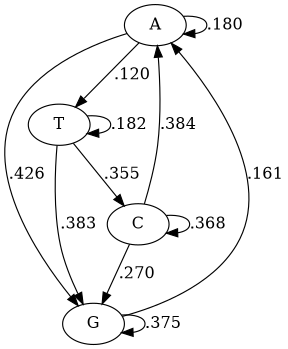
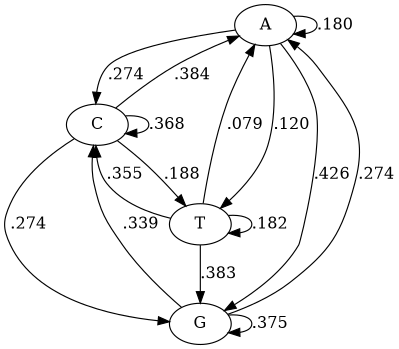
none -> (156, 45)
none -> (219, 127)
none -> (149, 167)
(265, 175) -> (377, 175)
none -> (120, 241)
(137, 274) -> (29, 224)
